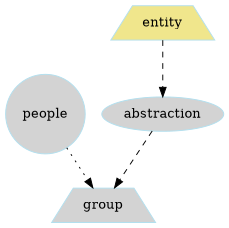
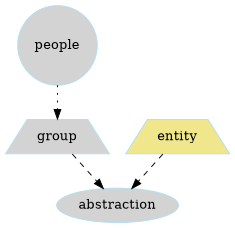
(136, 155) -> (85, 168)
